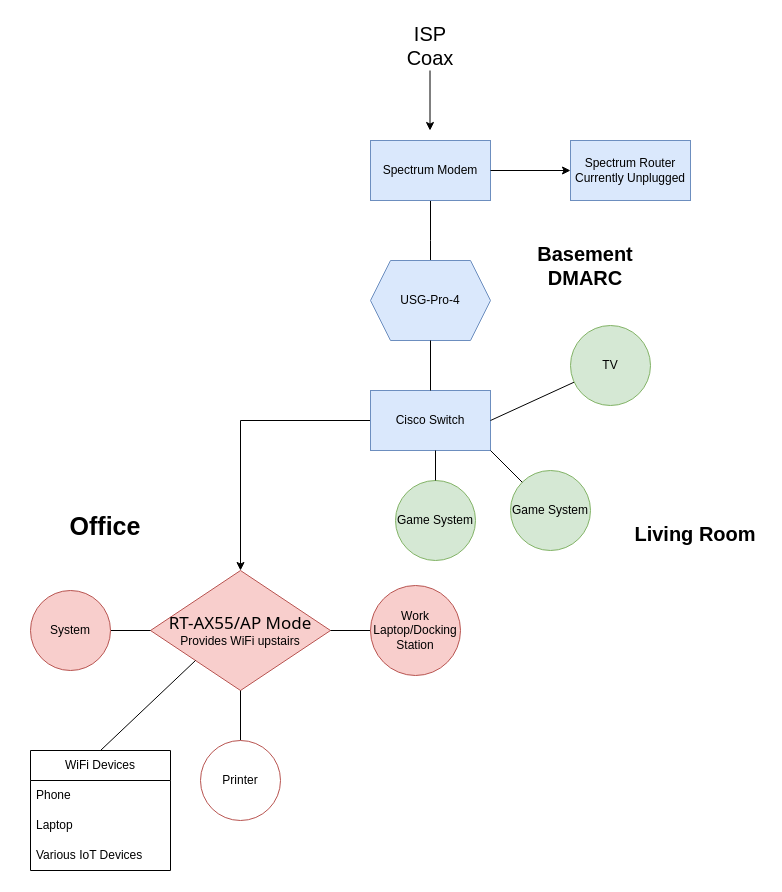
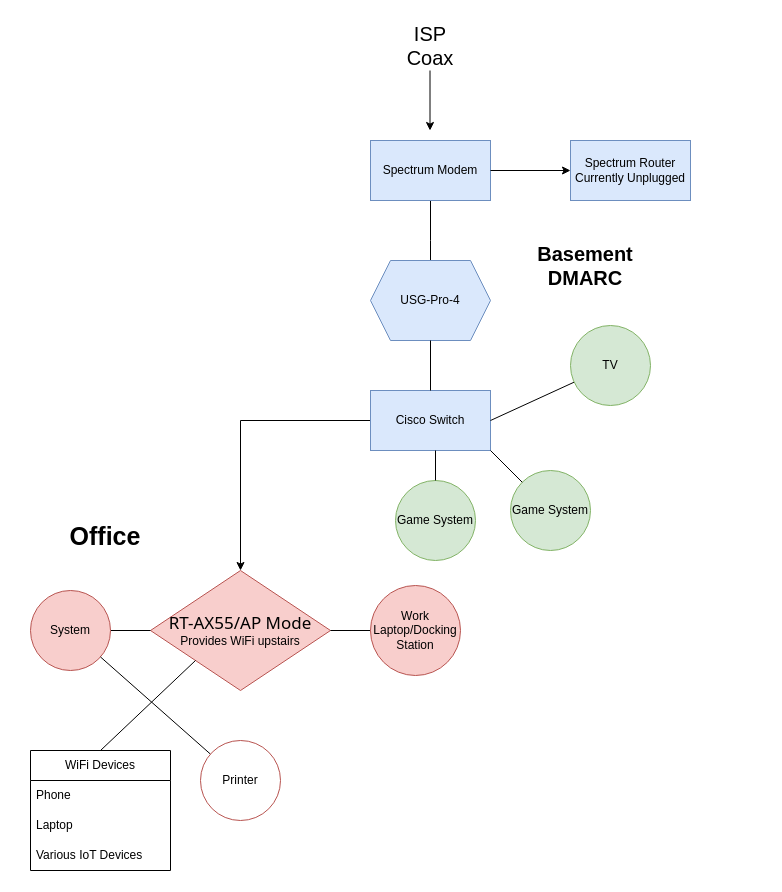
(106, 526) -> (106, 536)
(696, 533) -> none
(241, 716) -> (155, 706)
